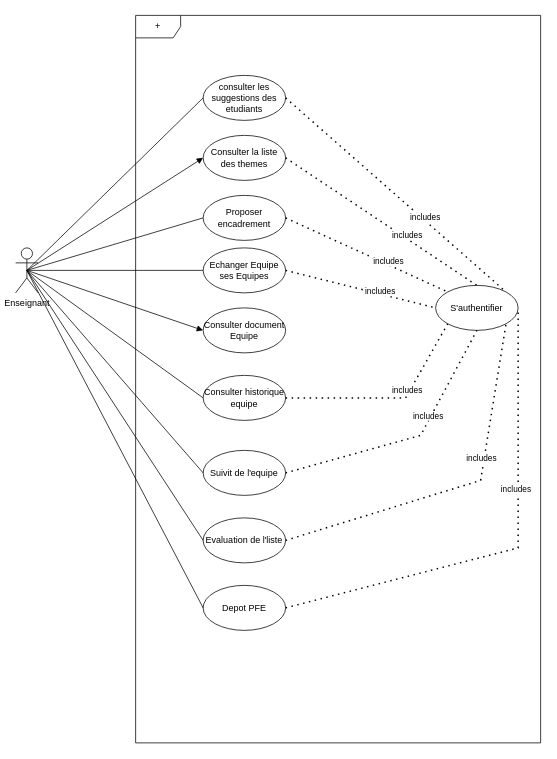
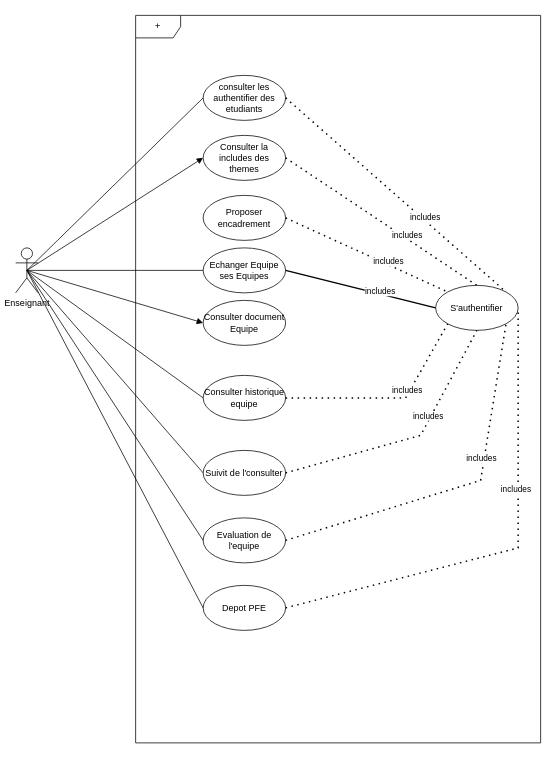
(244, 98) -> (244, 98)
(244, 158) -> (244, 158)
(119, 243) -> none
(325, 280) -> (325, 280)
(244, 330) -> (244, 323)
(244, 473) -> (244, 473)
(244, 540) -> (244, 540)
